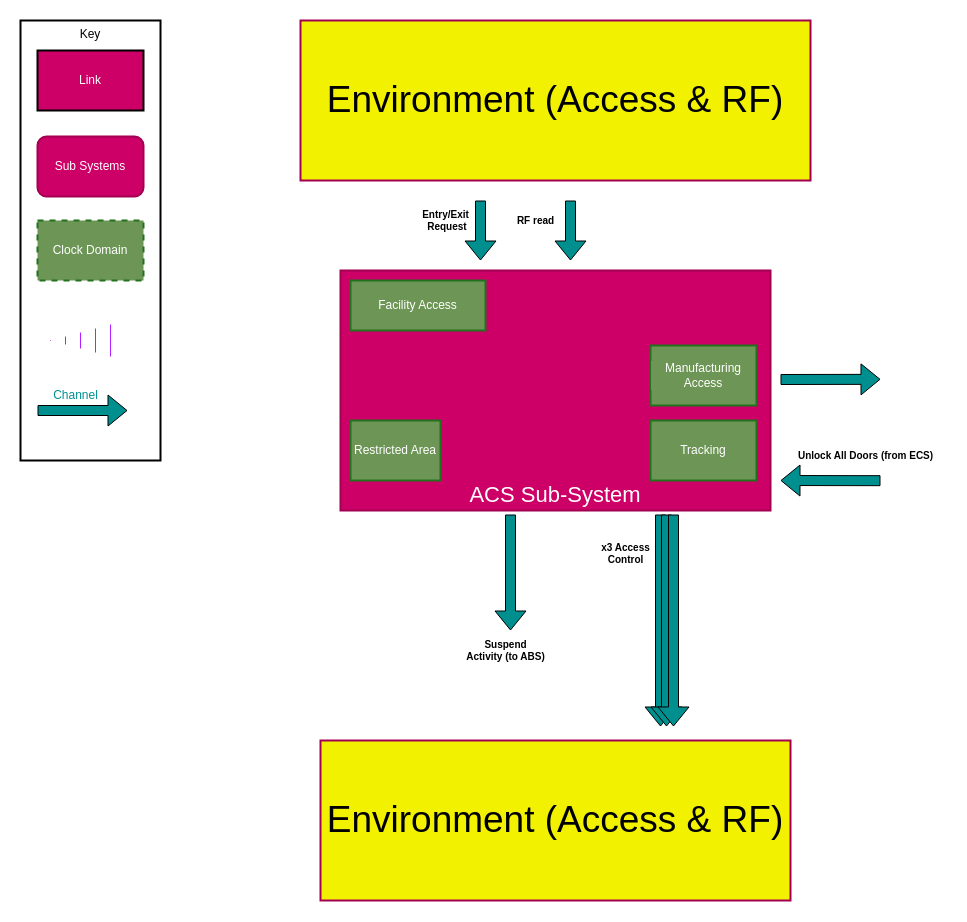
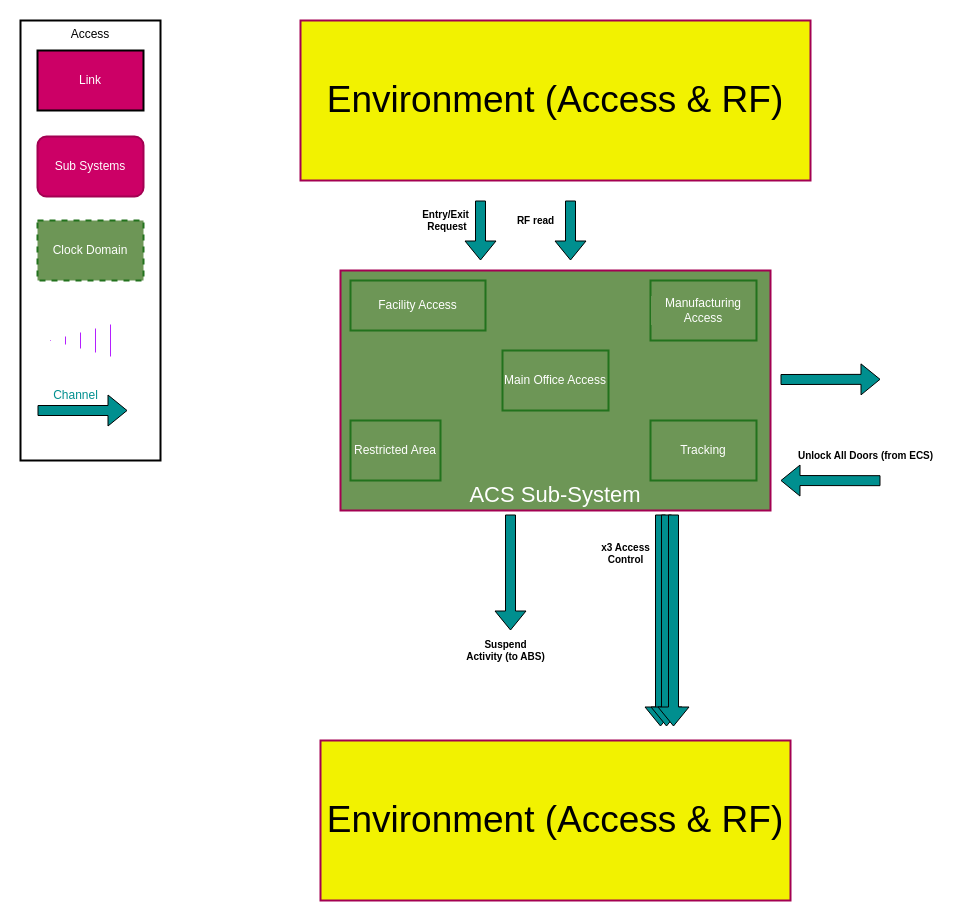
(91, 35) -> (91, 35)
(704, 376) -> (704, 311)
none -> (556, 381)
(556, 494) -> (556, 494)
